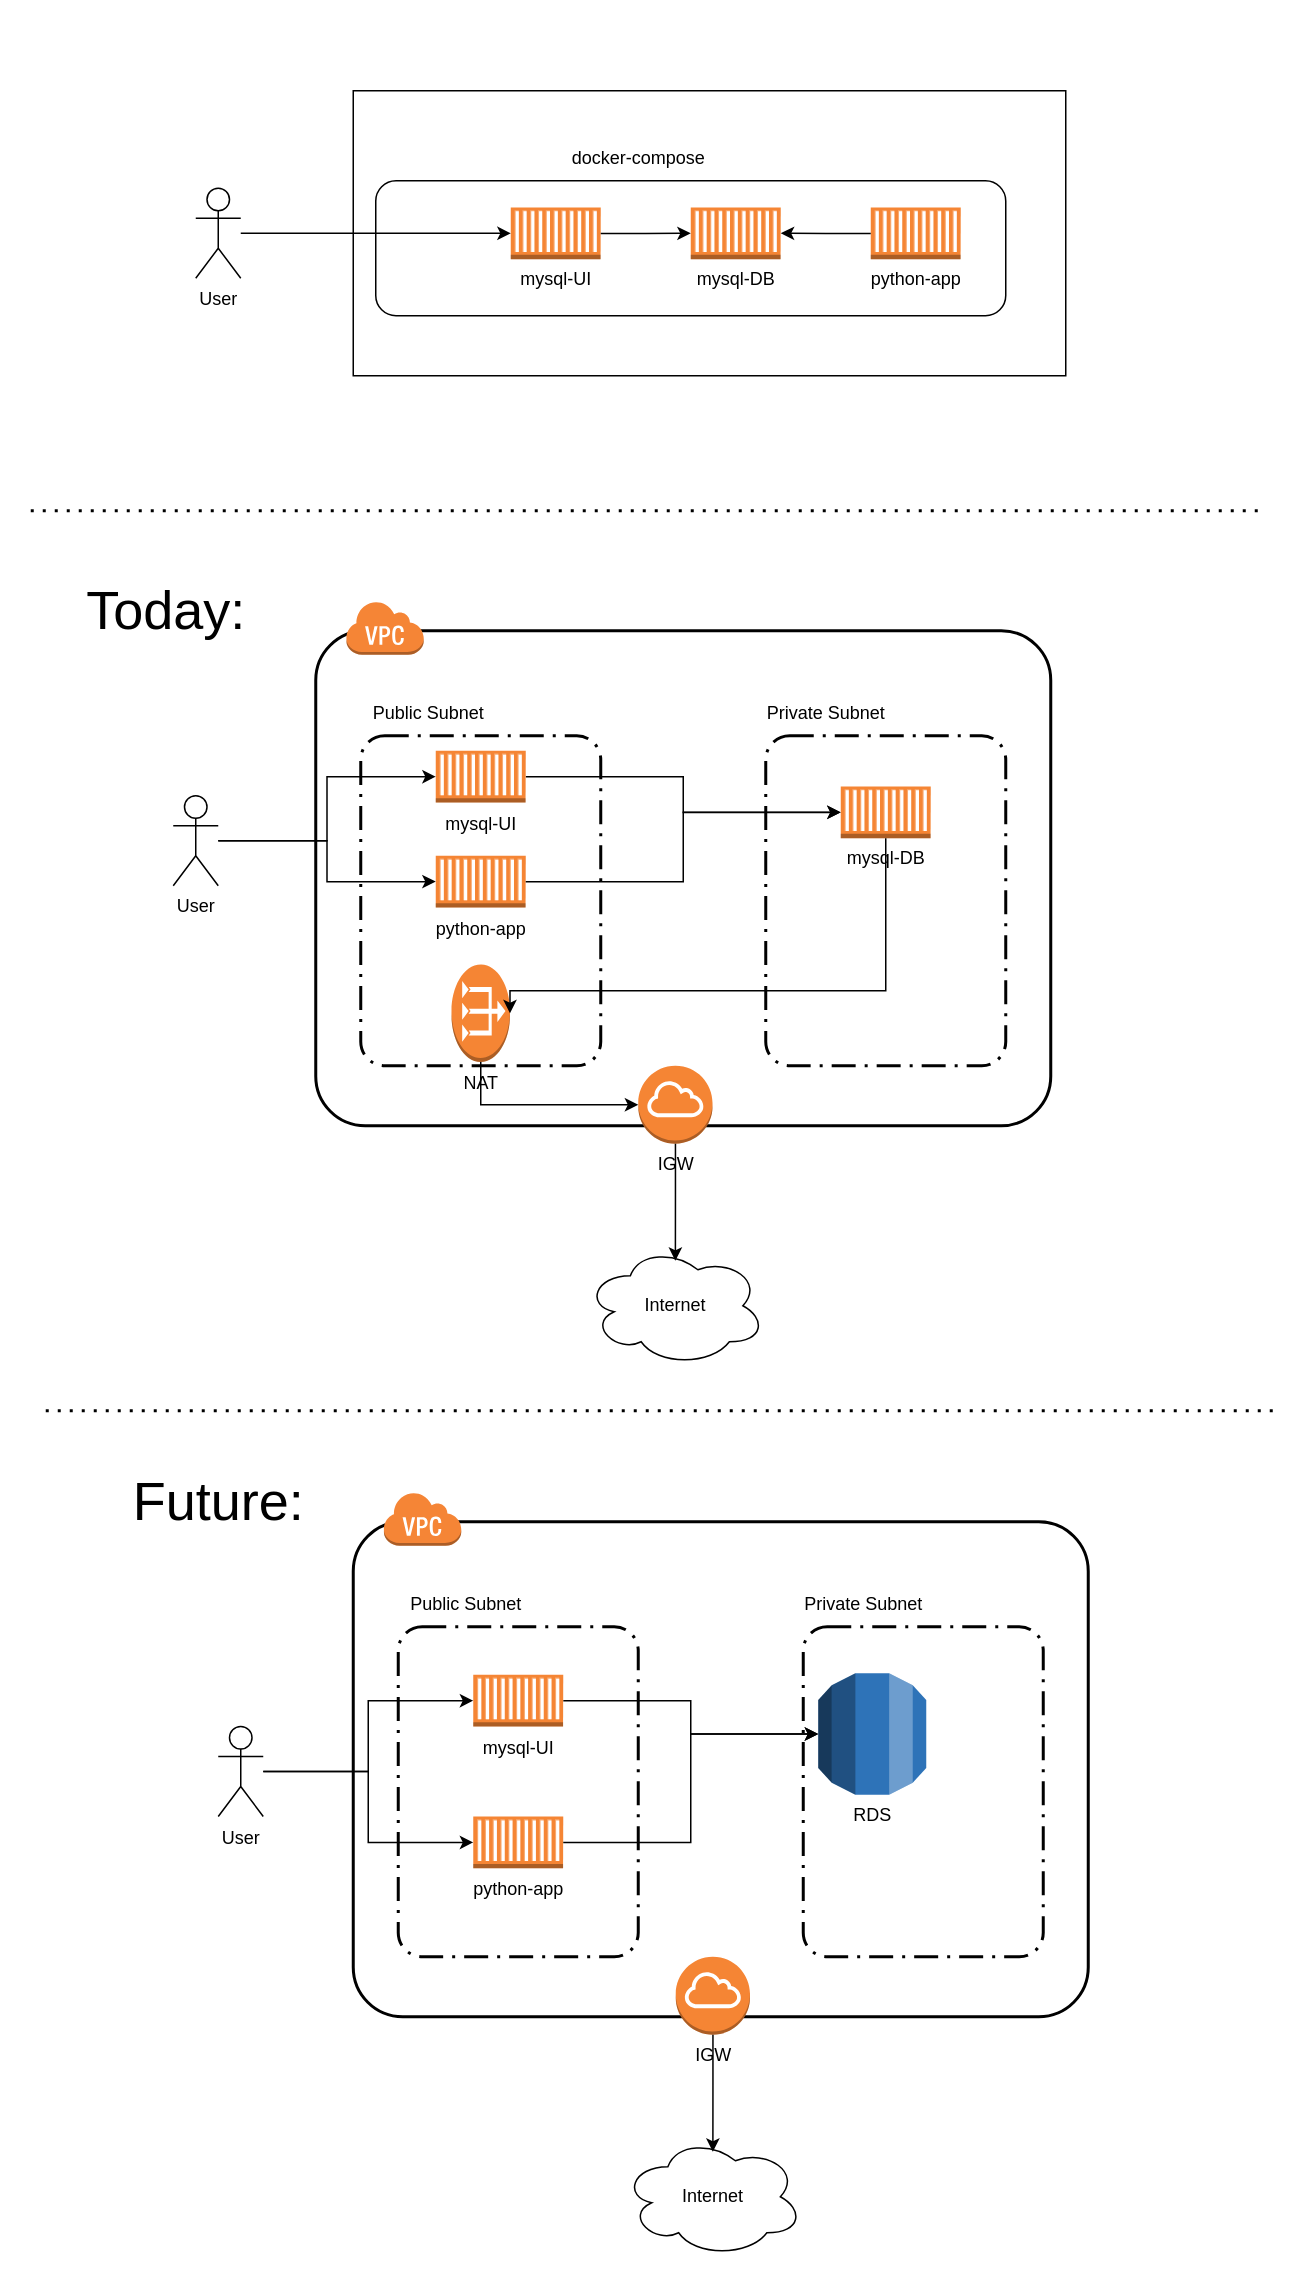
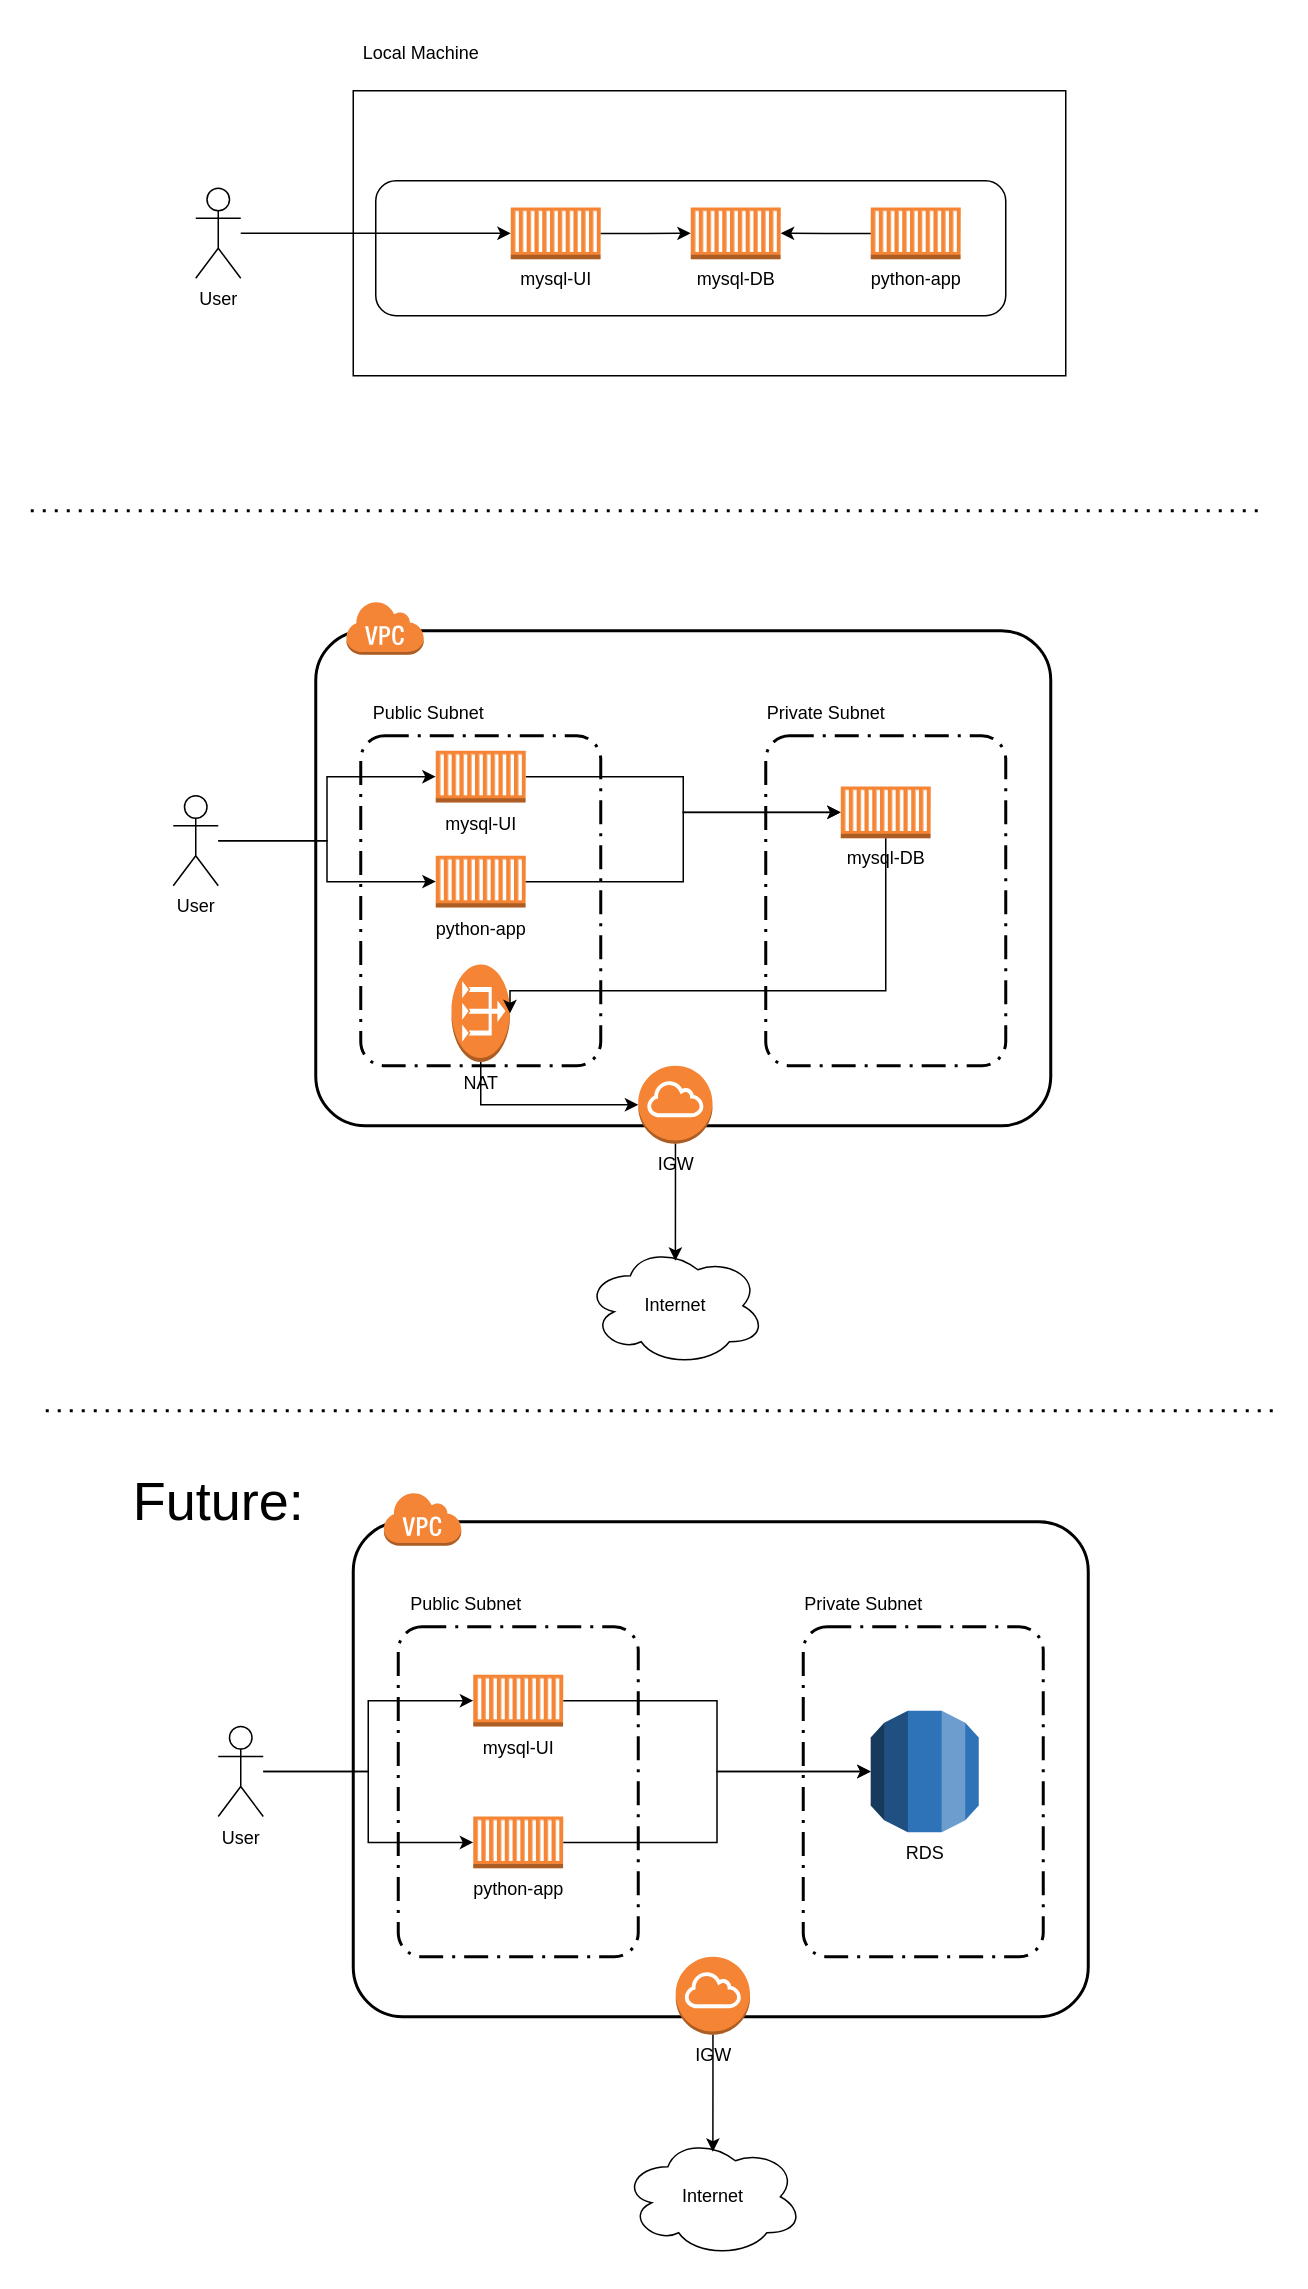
none -> (421, 53)
(638, 158) -> none
(166, 610) -> none
(872, 1734) -> (925, 1772)
